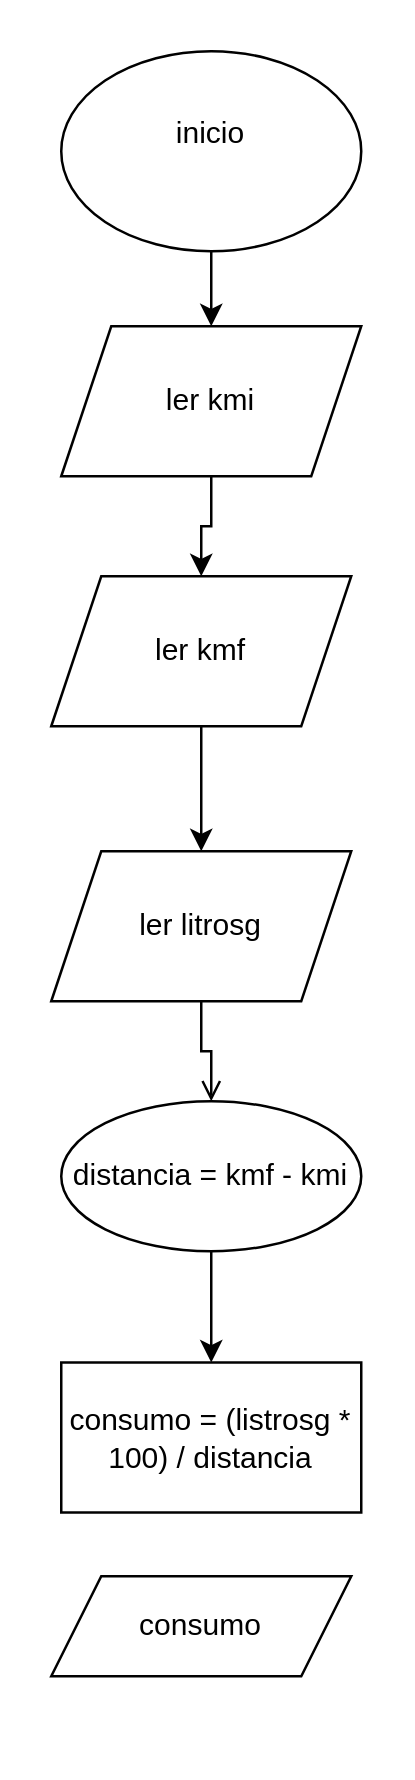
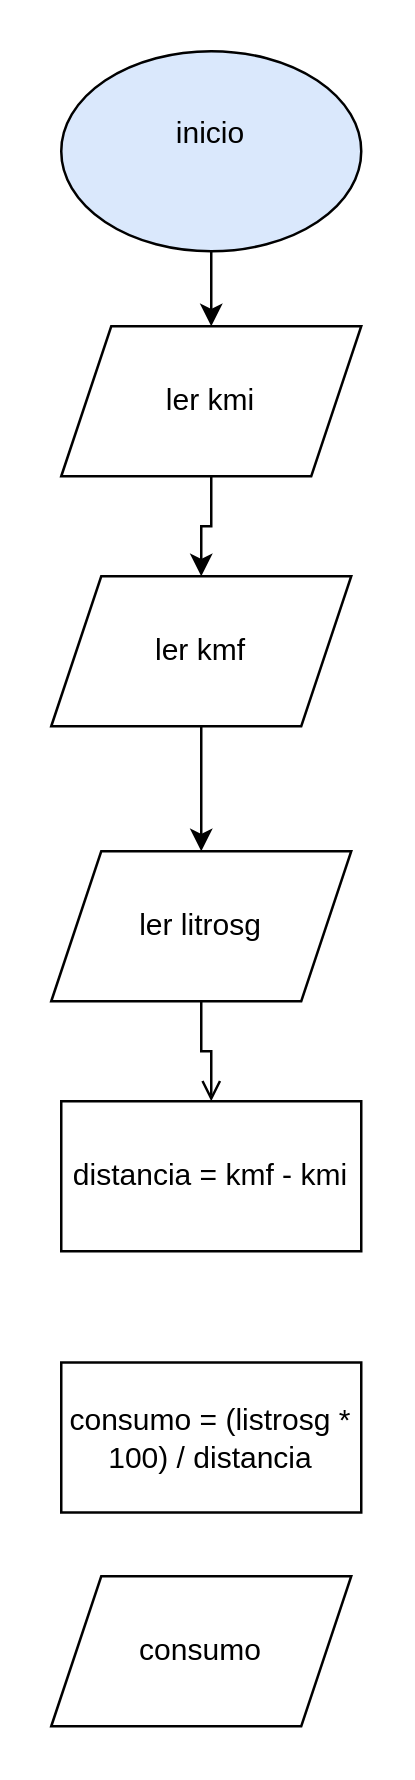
(211, 151) -> (211, 151)
(211, 1176) -> (211, 1176)
(211, 1298) -> none
(201, 1626) -> (201, 1651)
